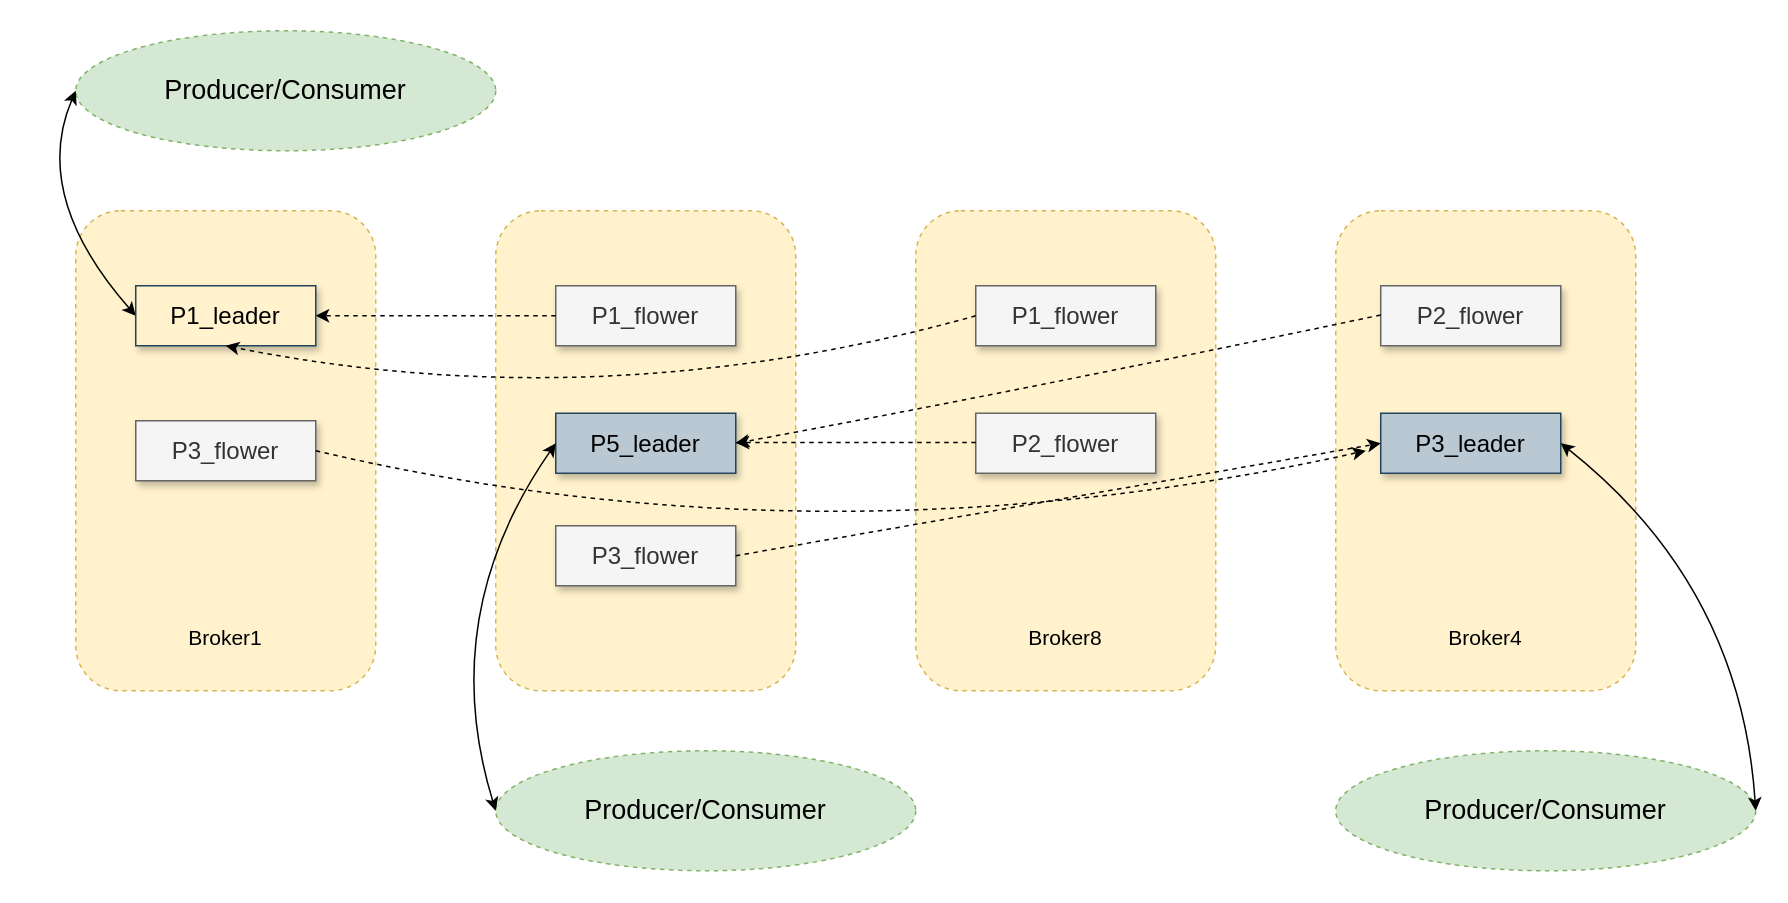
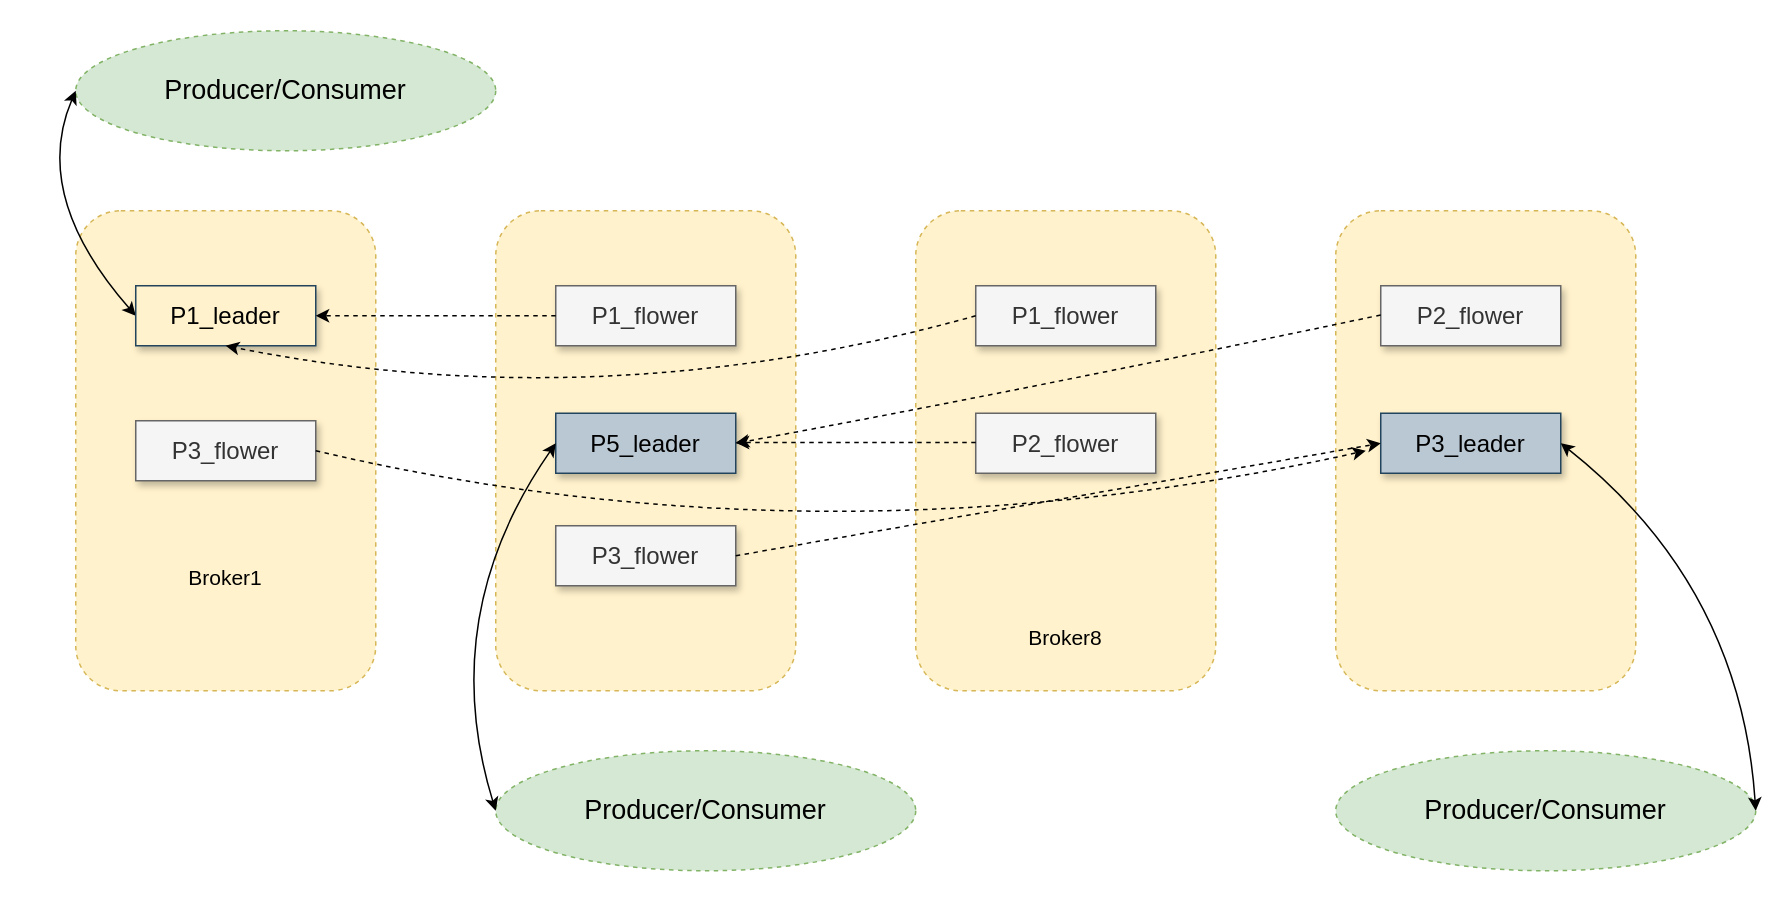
(226, 638) -> (226, 578)
(1486, 638) -> none
